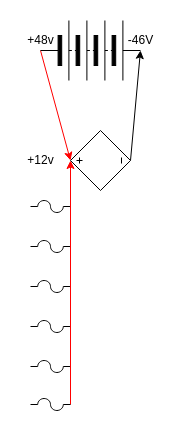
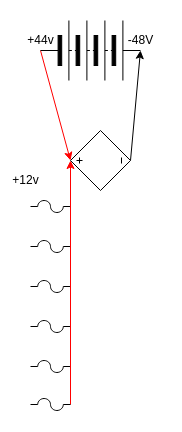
(41, 41) -> (41, 41)
(141, 41) -> (141, 41)
(41, 161) -> (26, 181)
